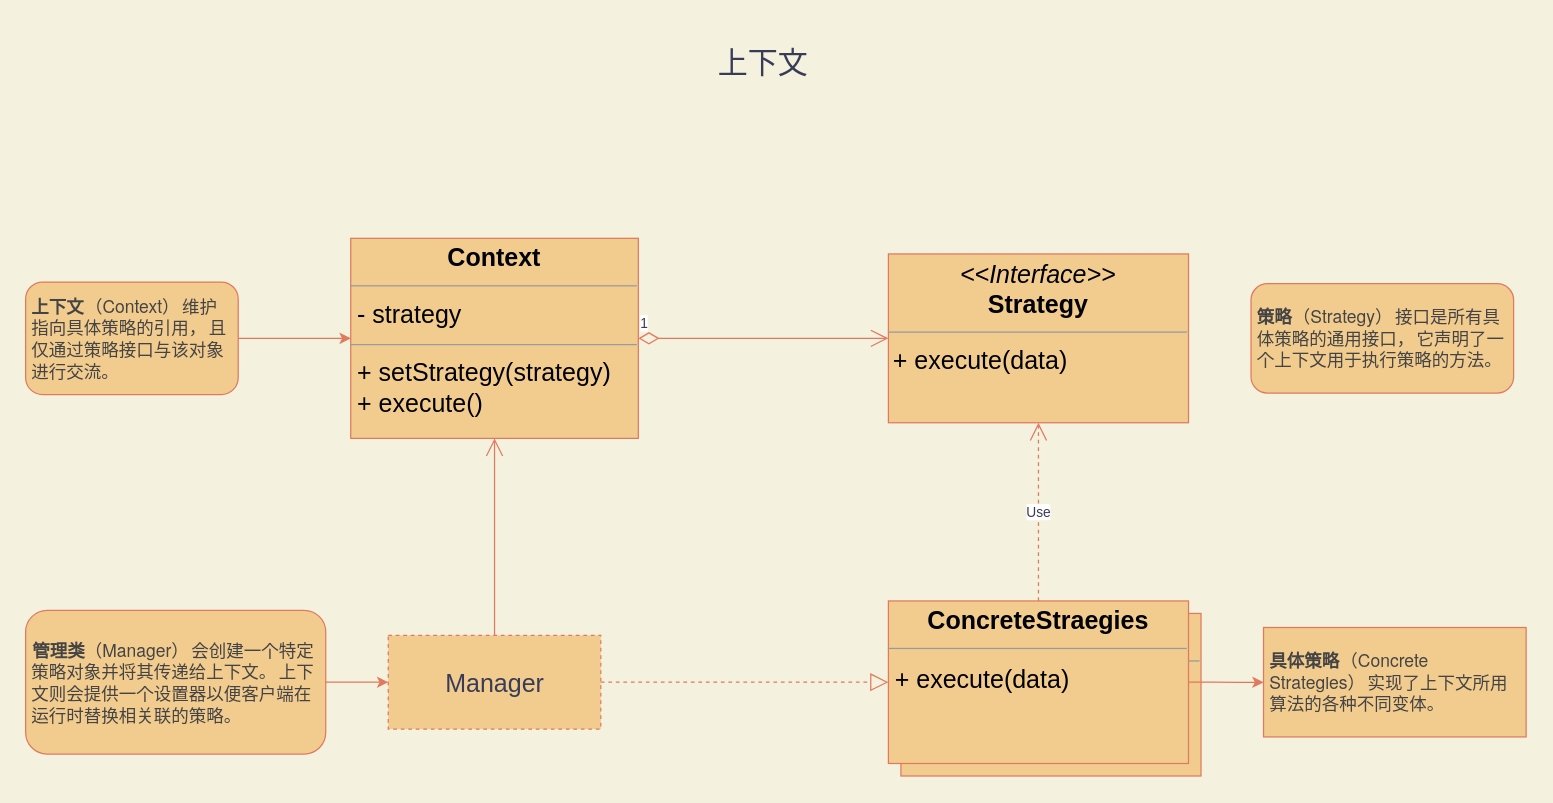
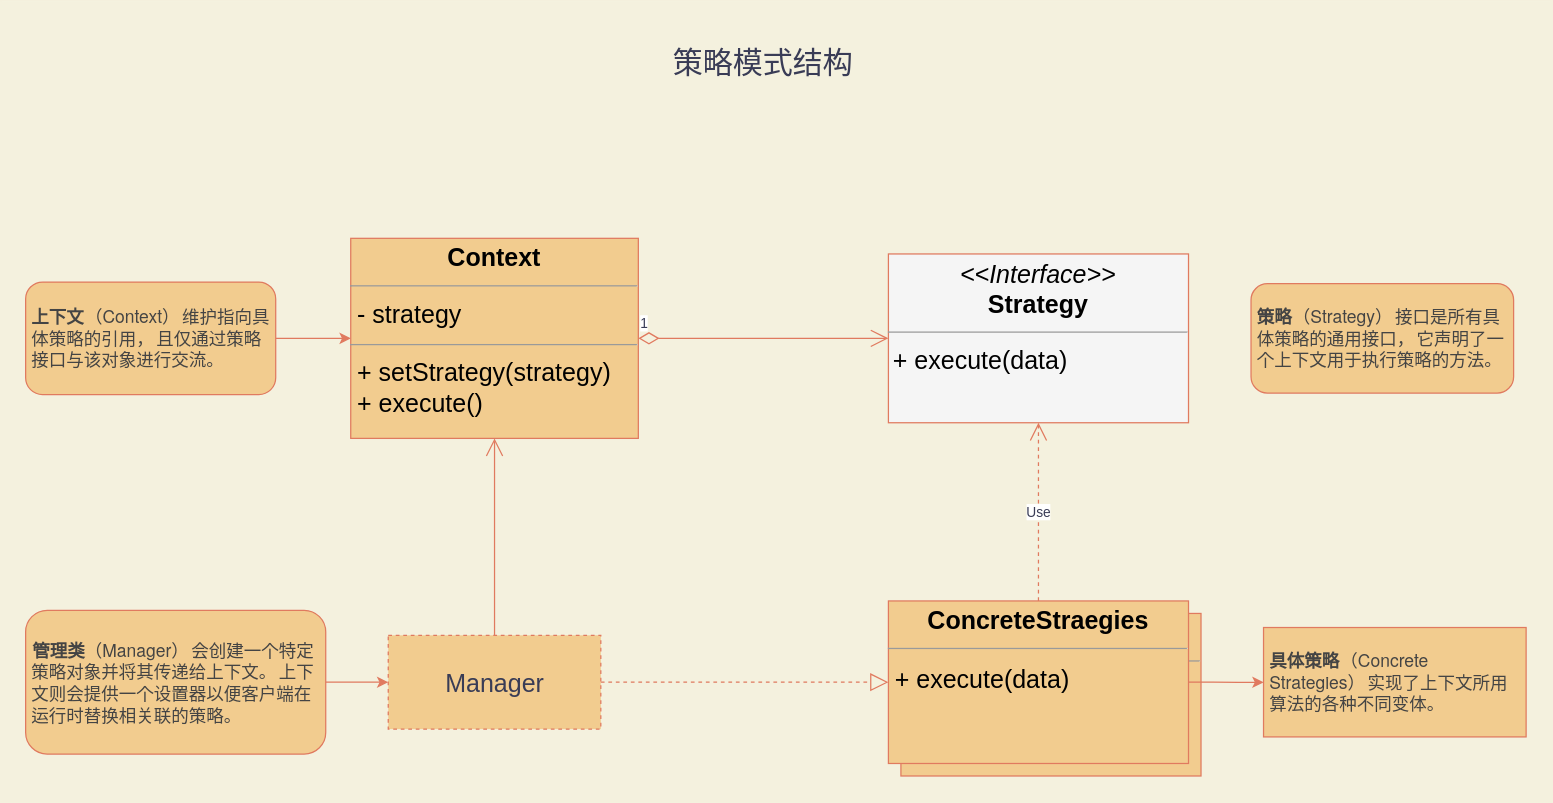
(763, 63) -> (763, 63)
(132, 338) -> (151, 338)
(1038, 338) -> (1038, 338)
